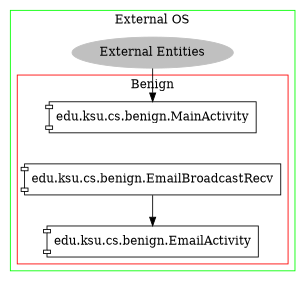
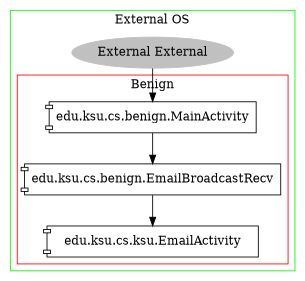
(153, 53) -> (153, 53)
none -> (153, 144)
(153, 242) -> (153, 242)
